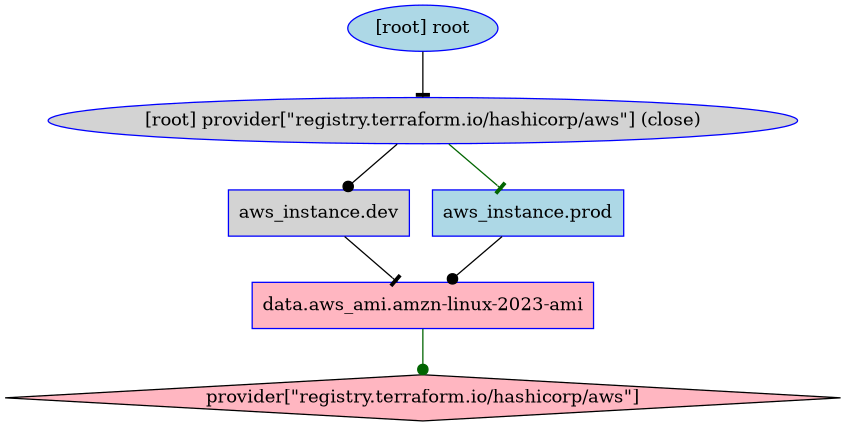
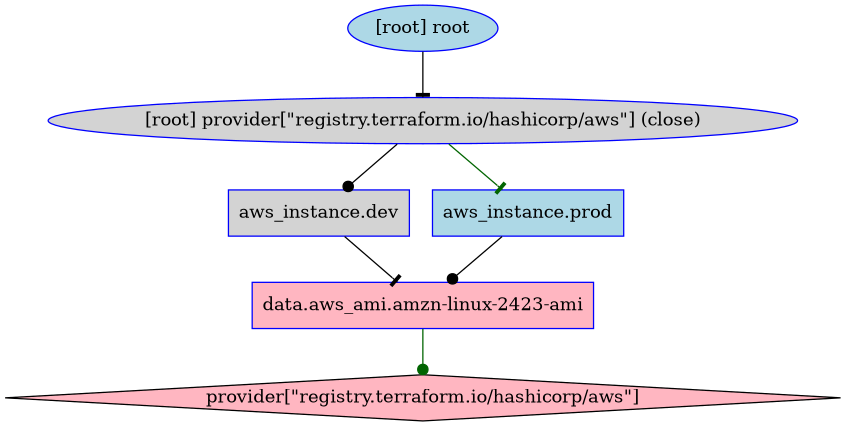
(423, 305) -> (423, 305)
